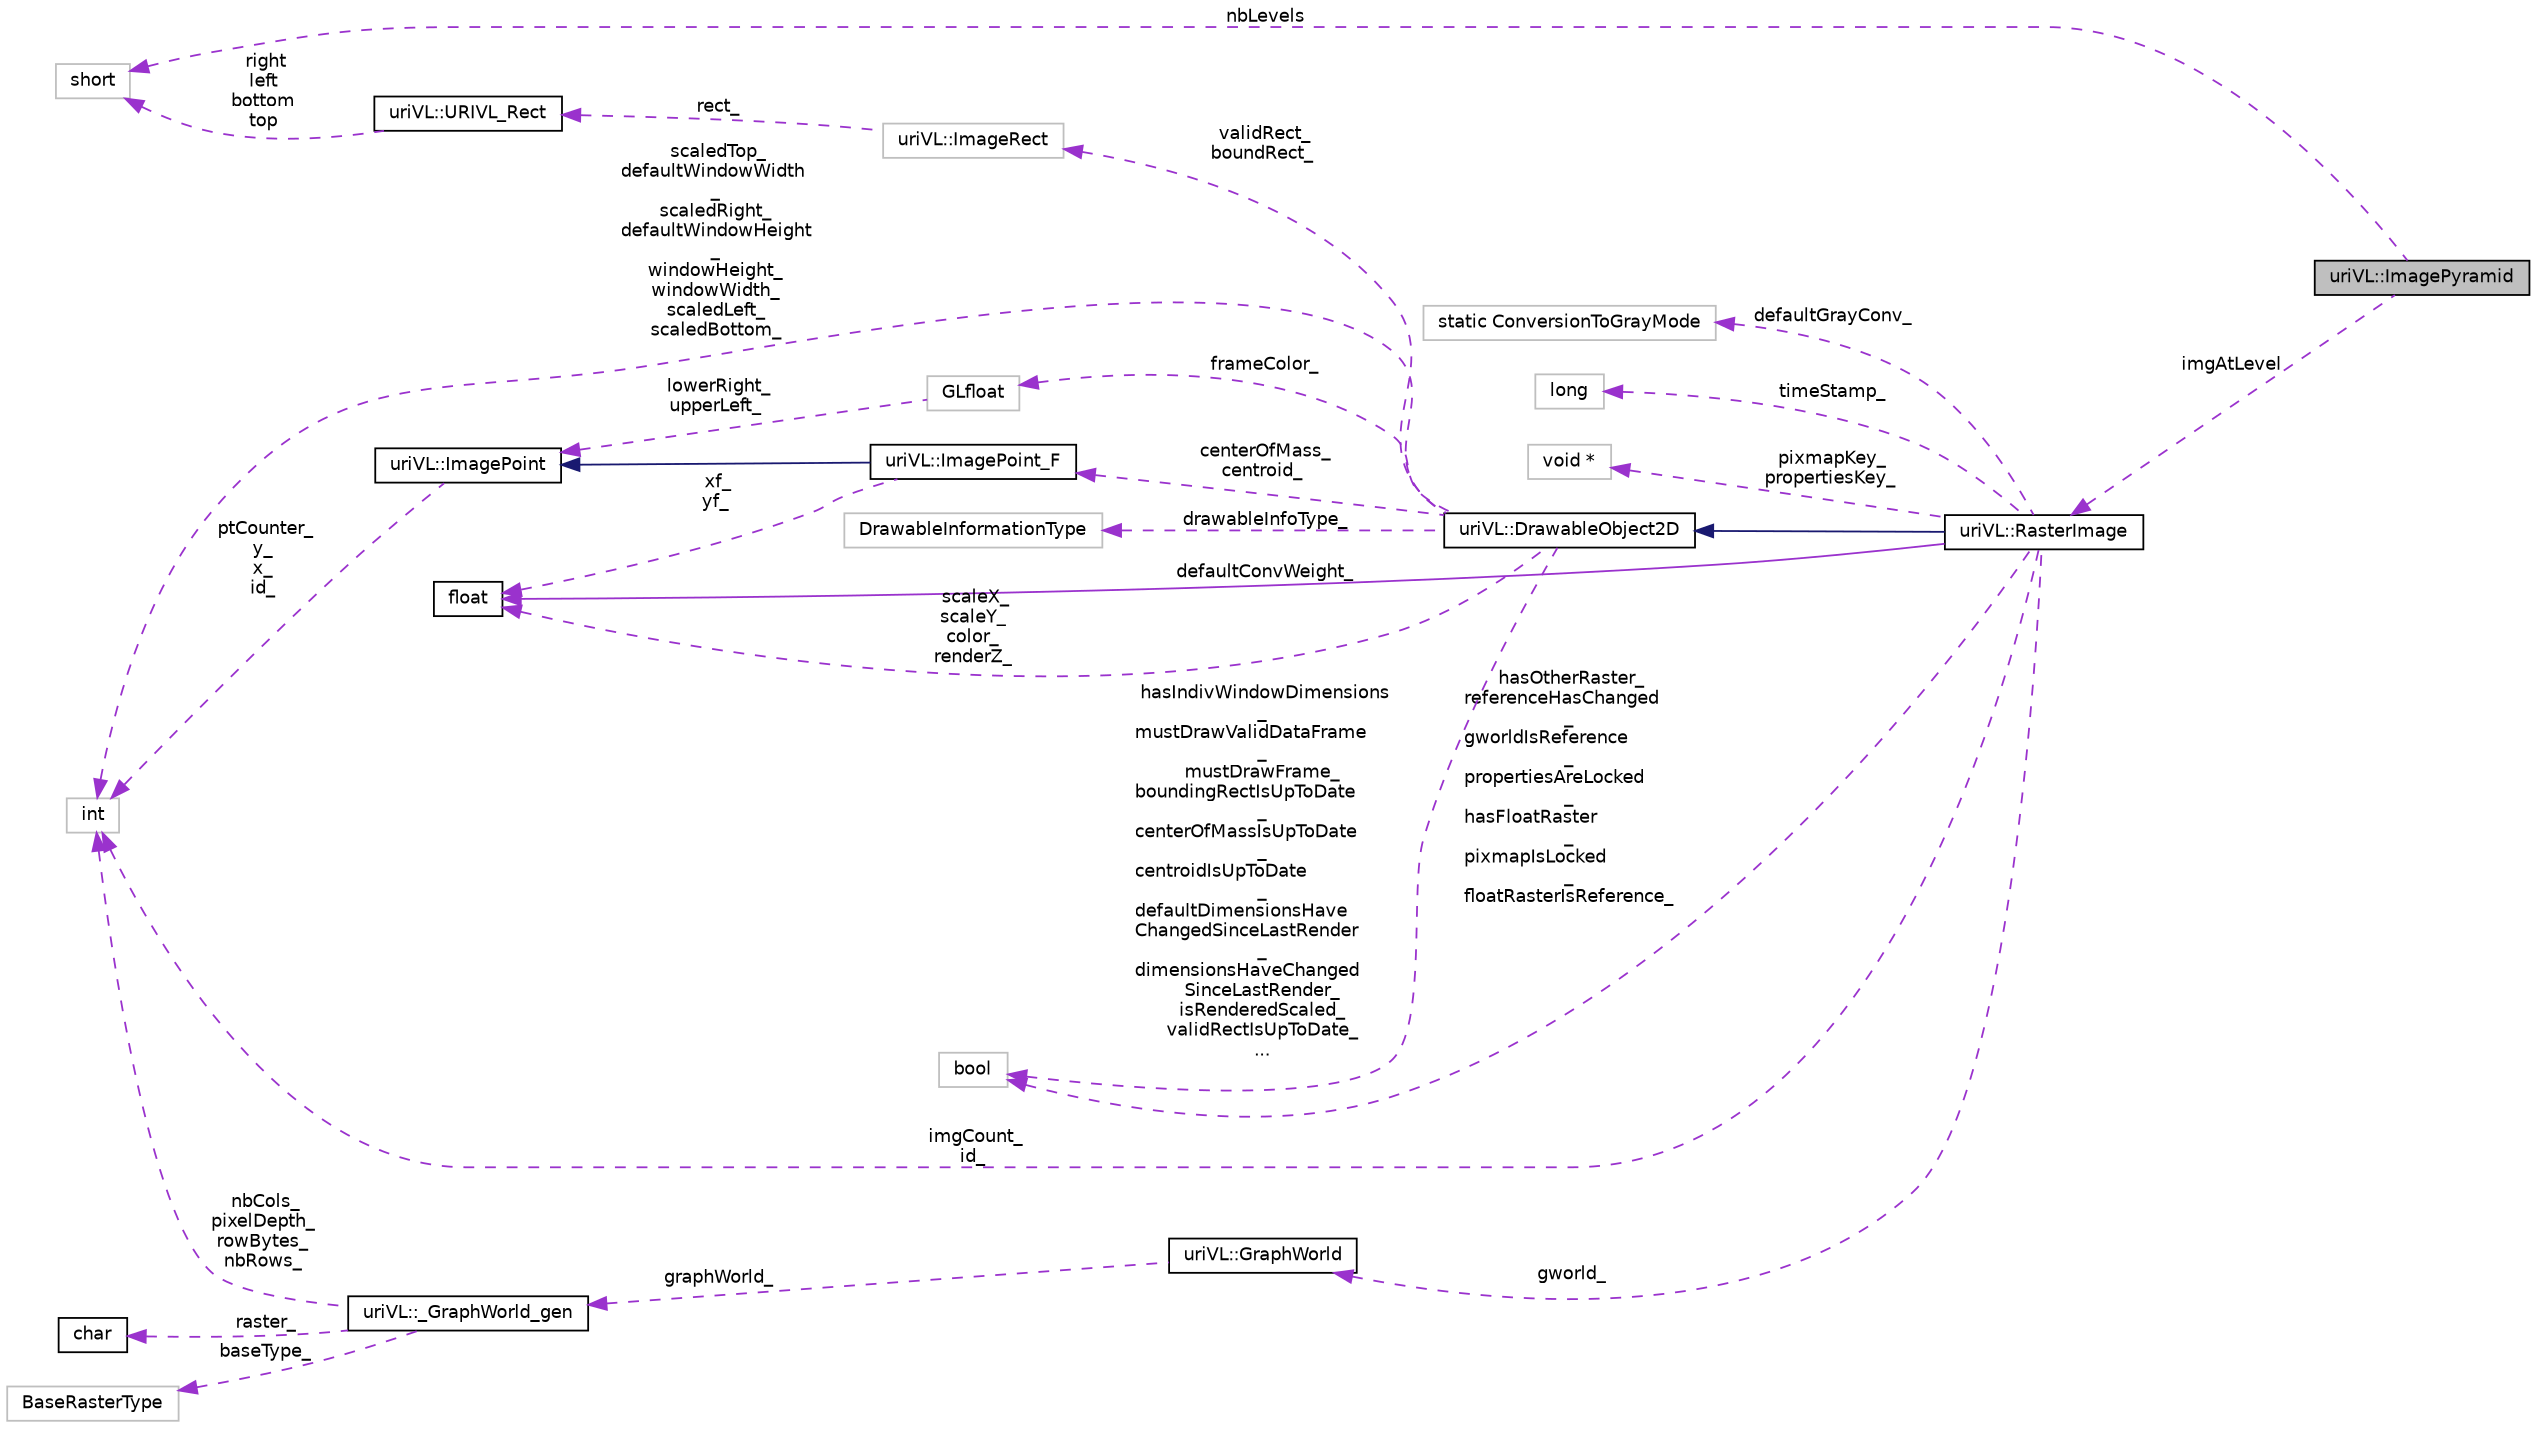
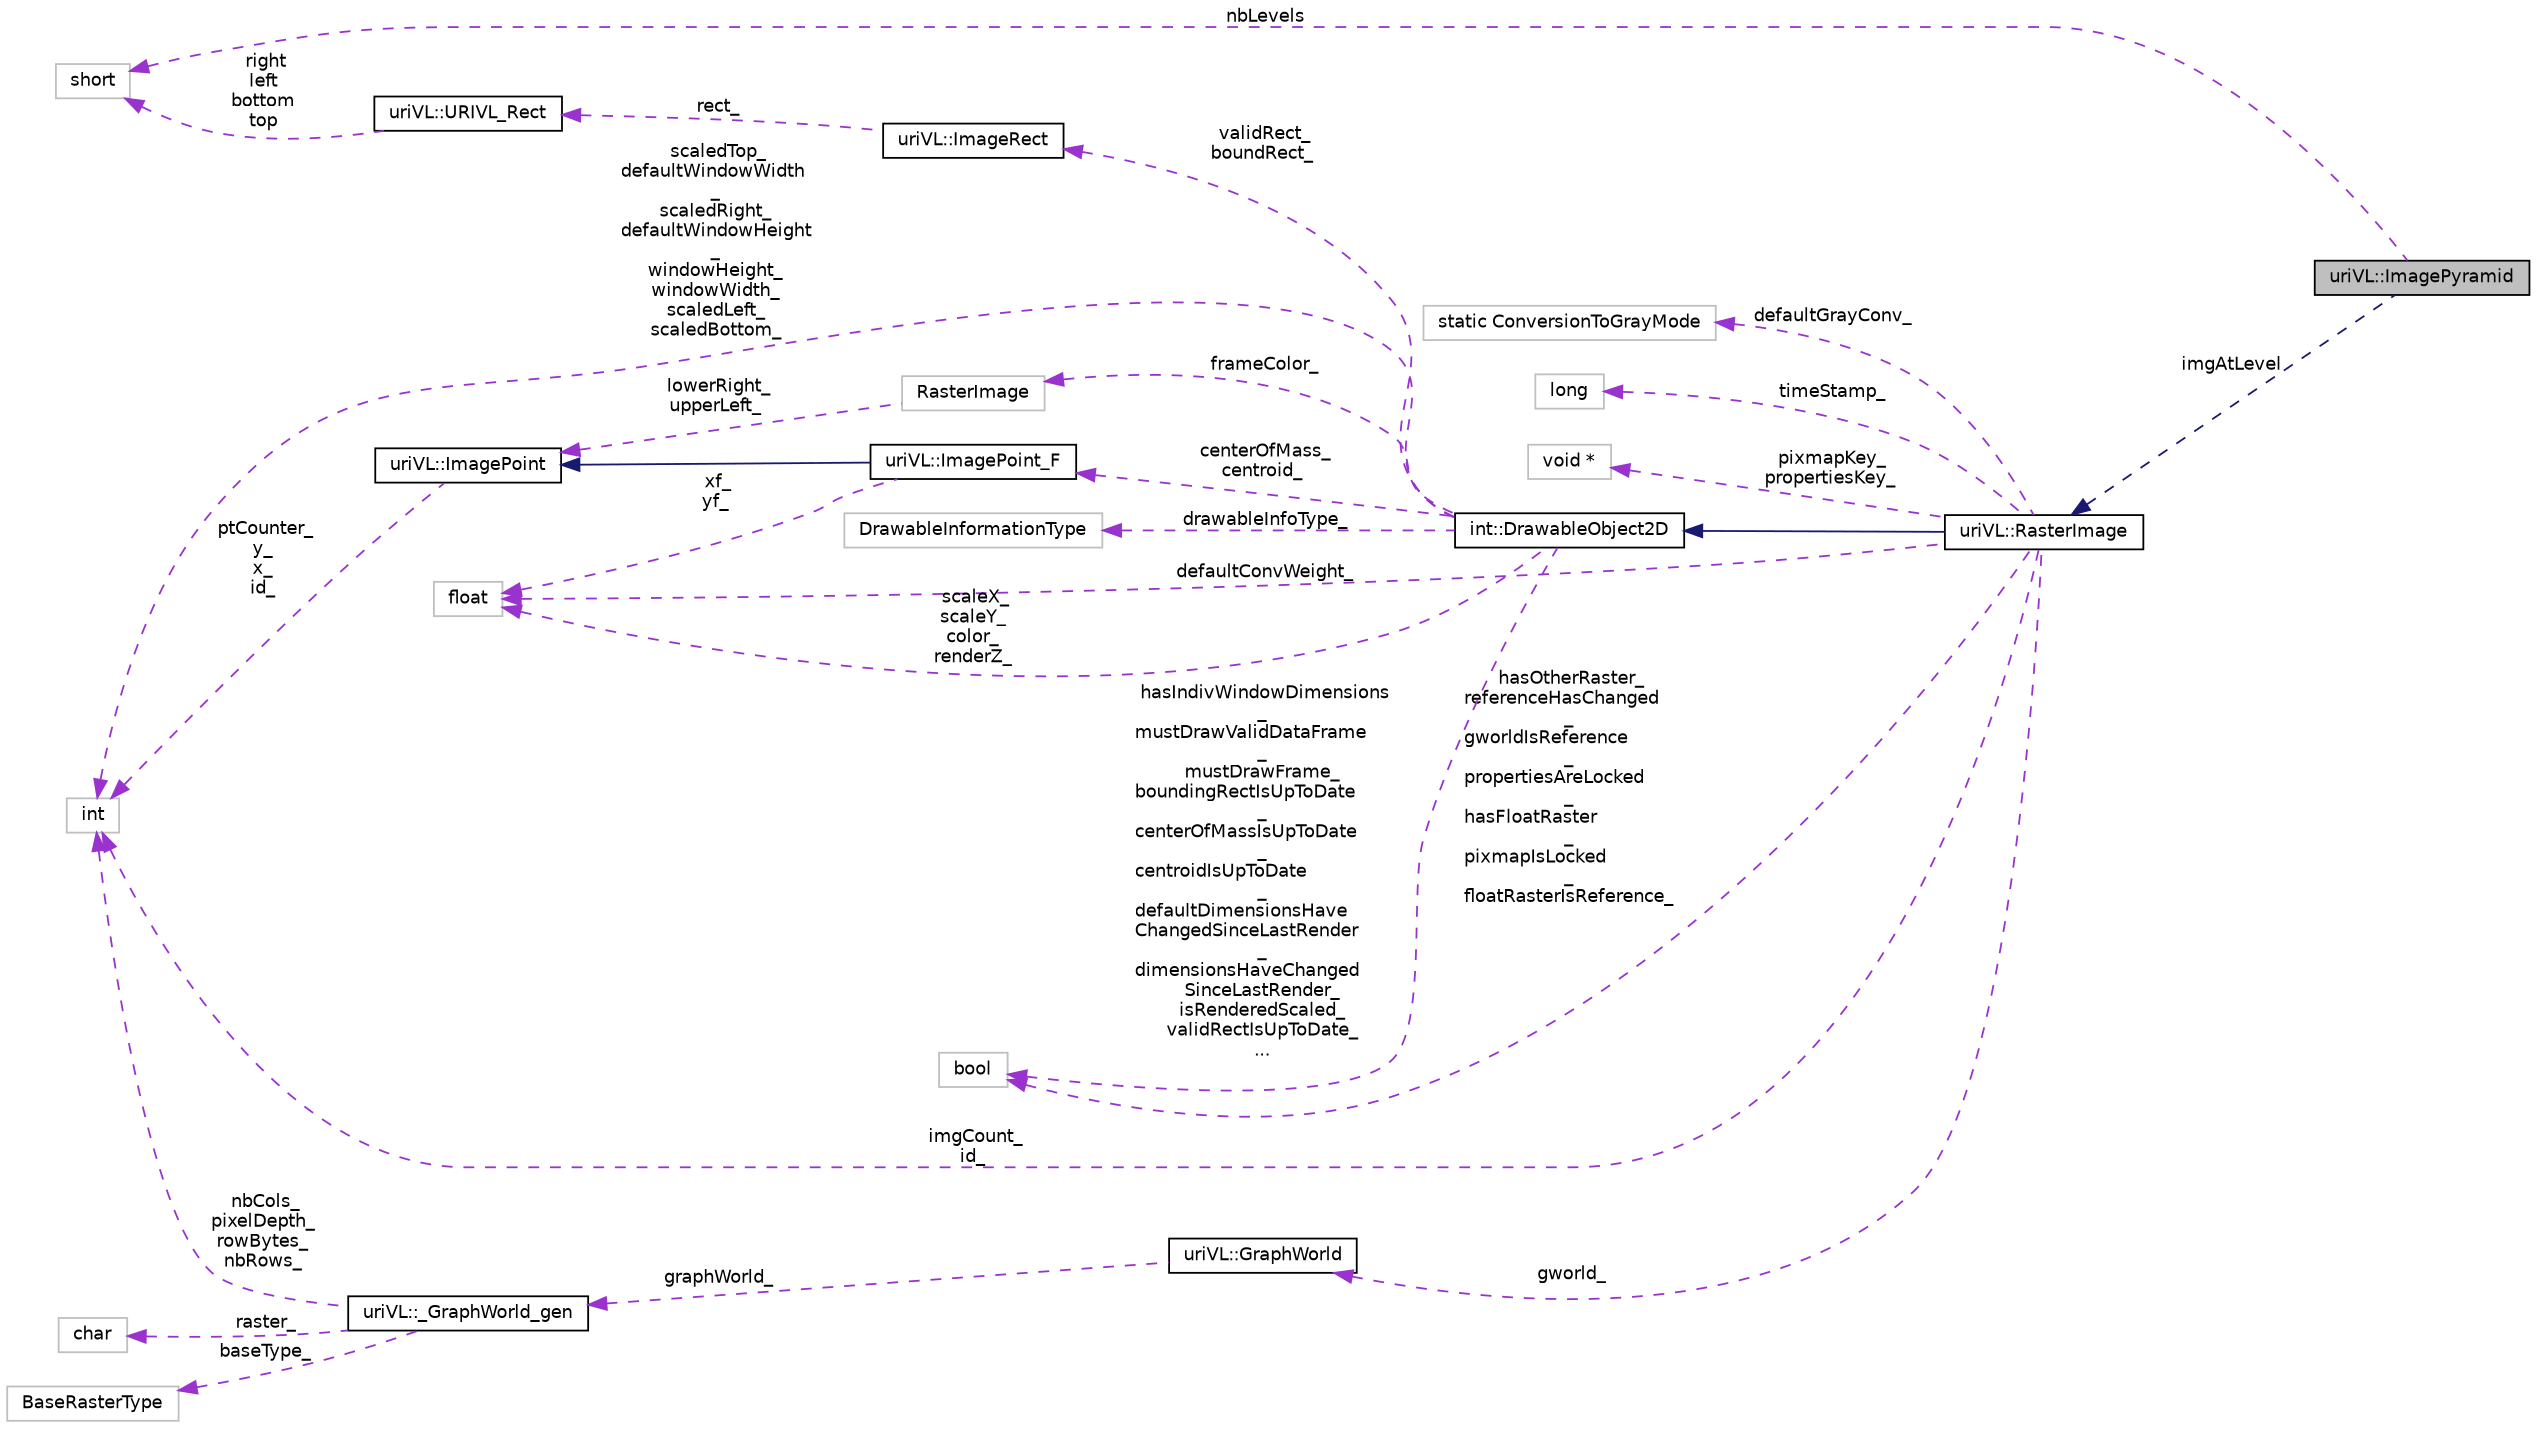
(973, 141) -> (973, 141)
(973, 393) -> (973, 393)
(2241, 400) -> (2241, 400)
(1570, 530) -> (1570, 530)
(1233, 586) -> (1233, 586)
(468, 599) -> (468, 599)
(93, 1335) -> (93, 1335)
